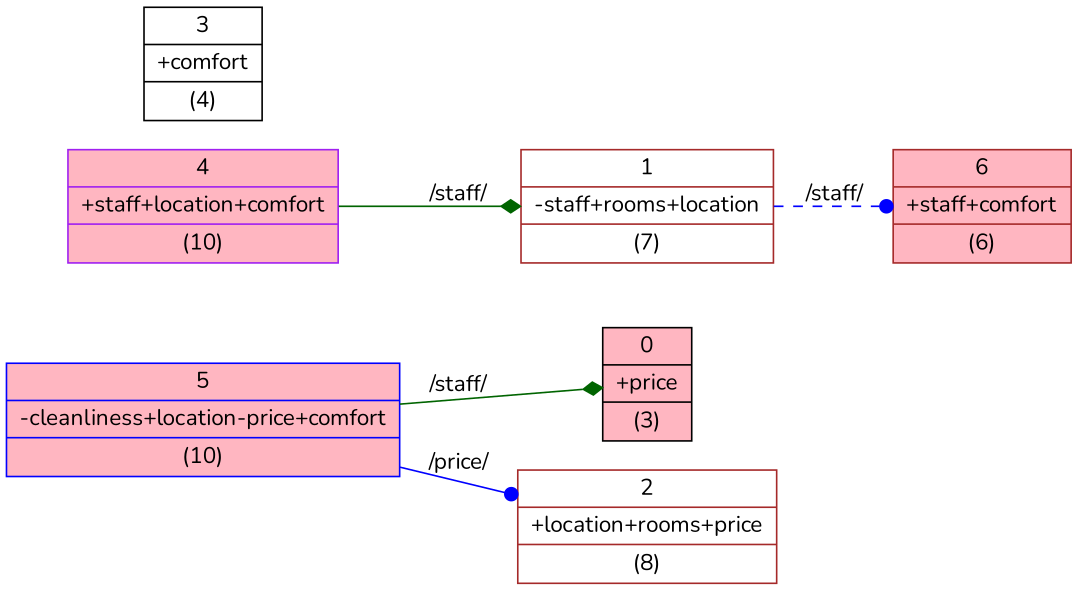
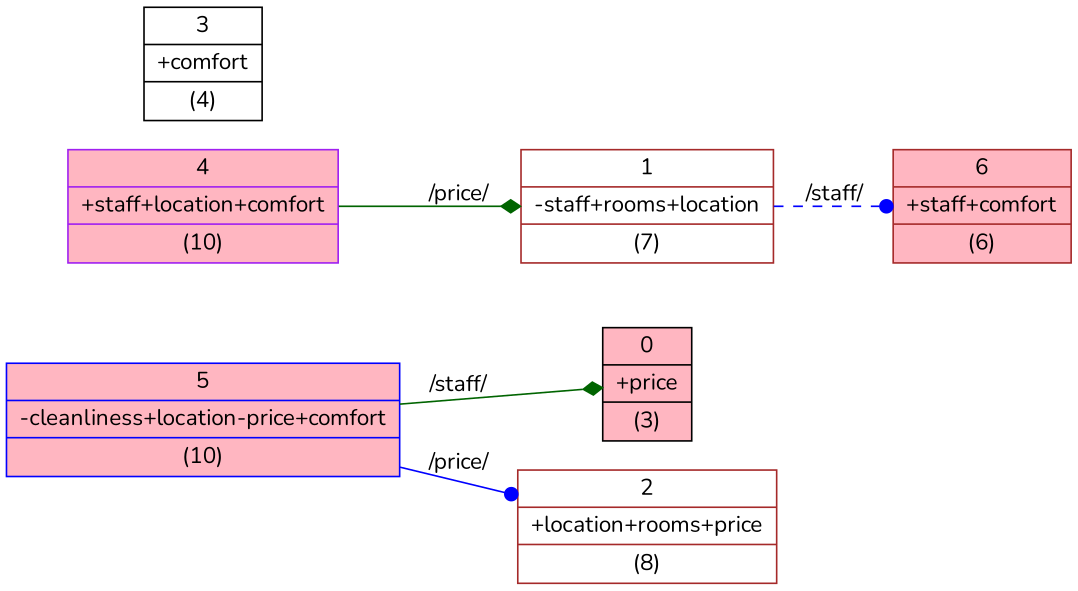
(459, 194) -> (459, 194)
